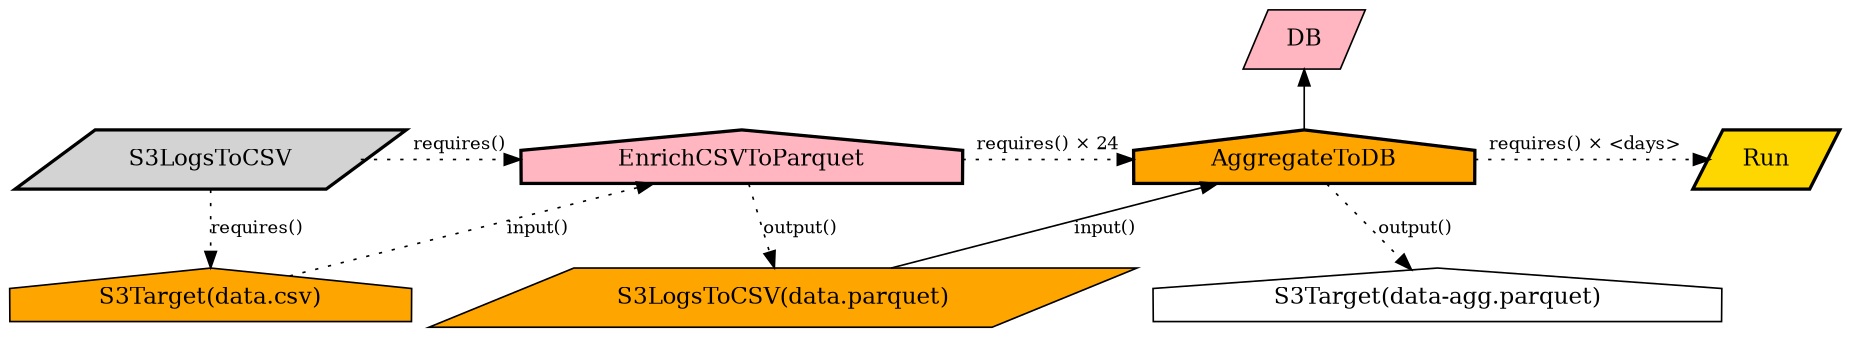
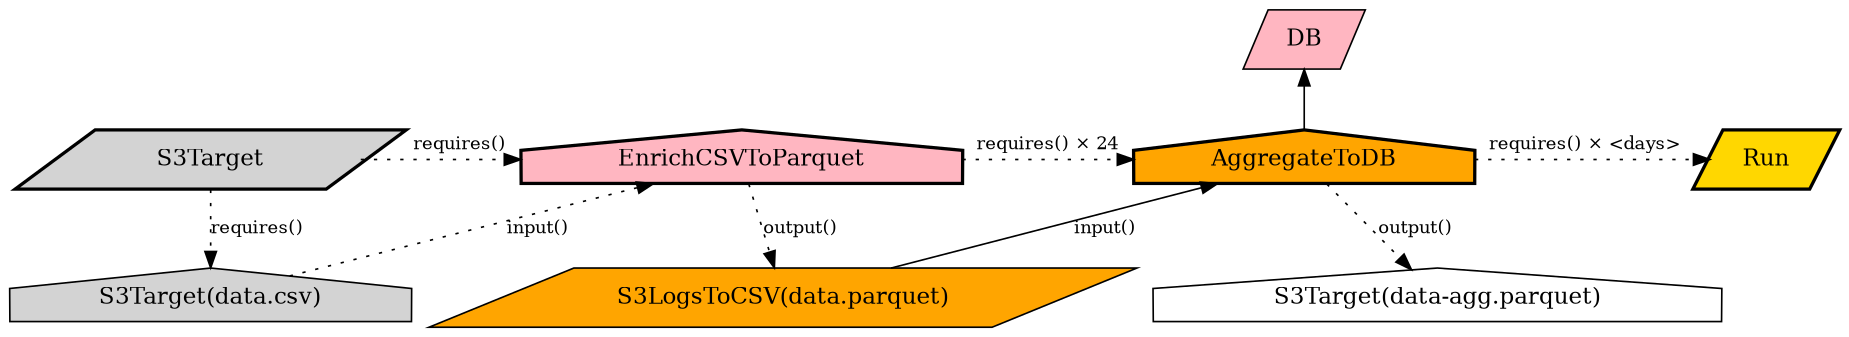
(211, 160) -> (211, 160)
(211, 298) -> (211, 298)
